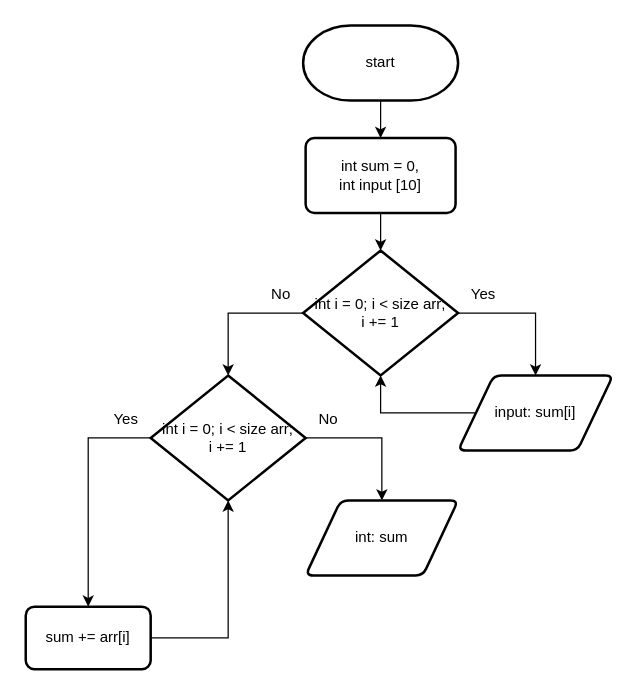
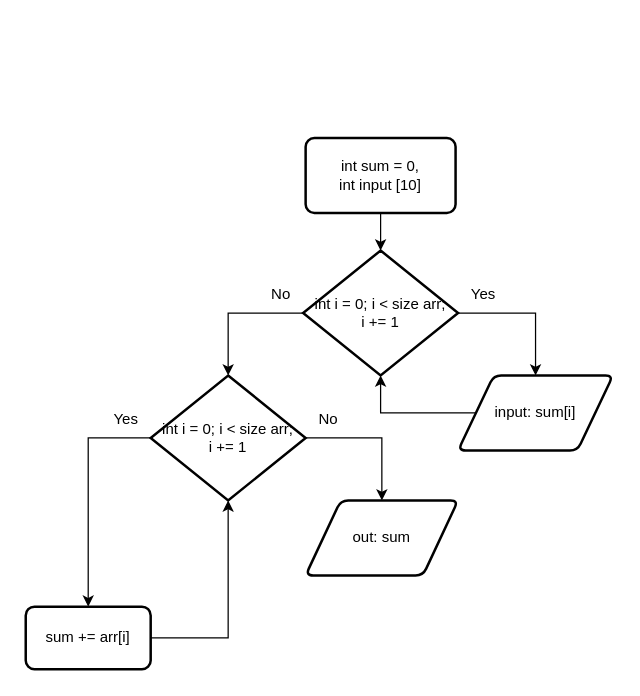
(381, 63) -> none
(381, 115) -> none
(382, 538) -> (382, 538)
